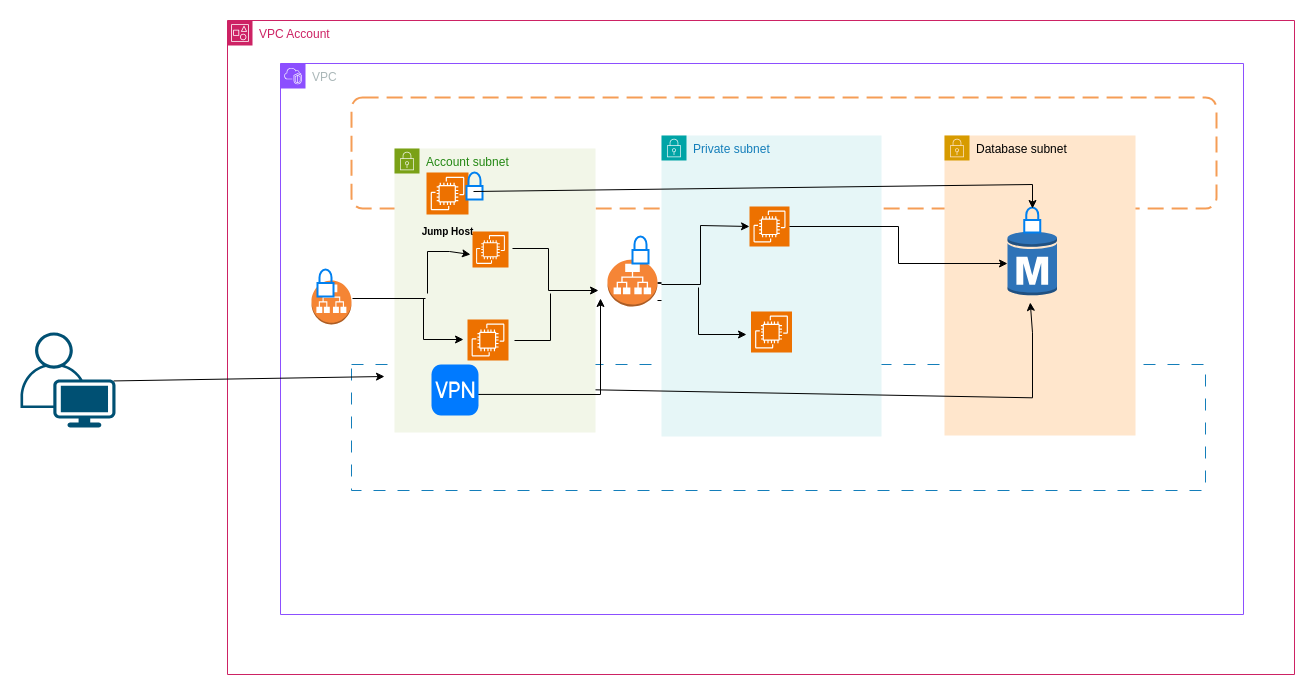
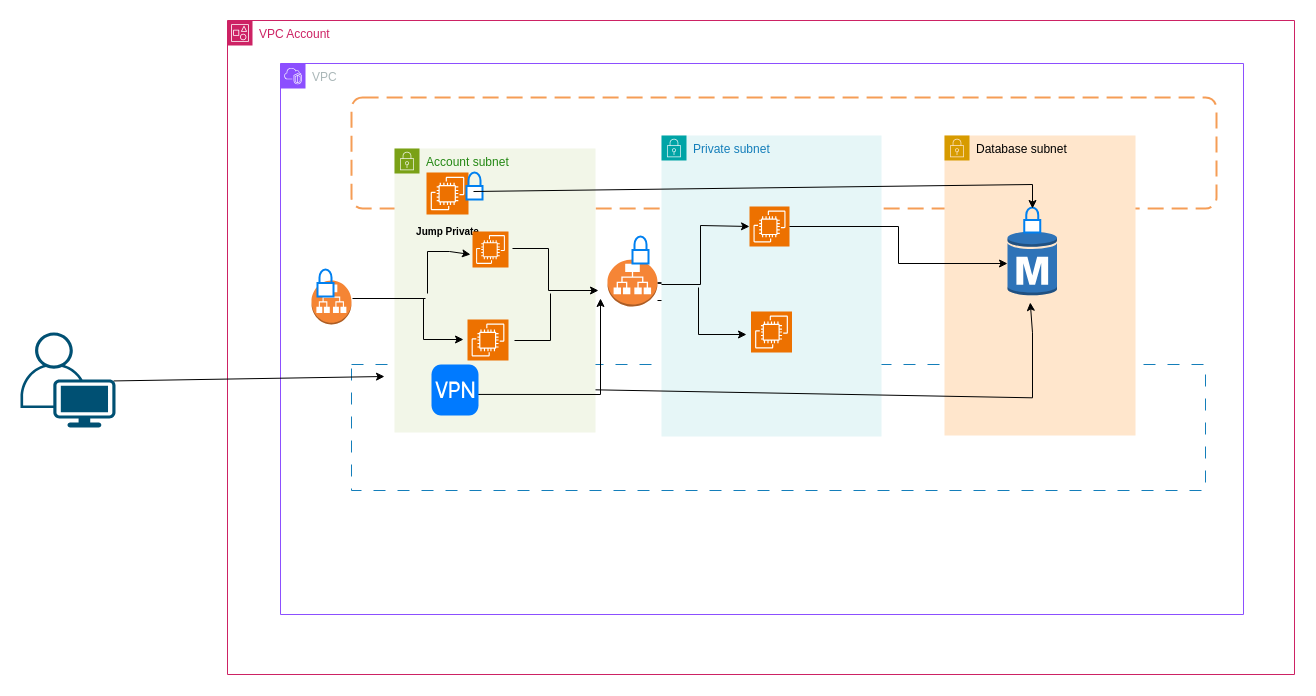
(448, 230) -> (448, 230)
